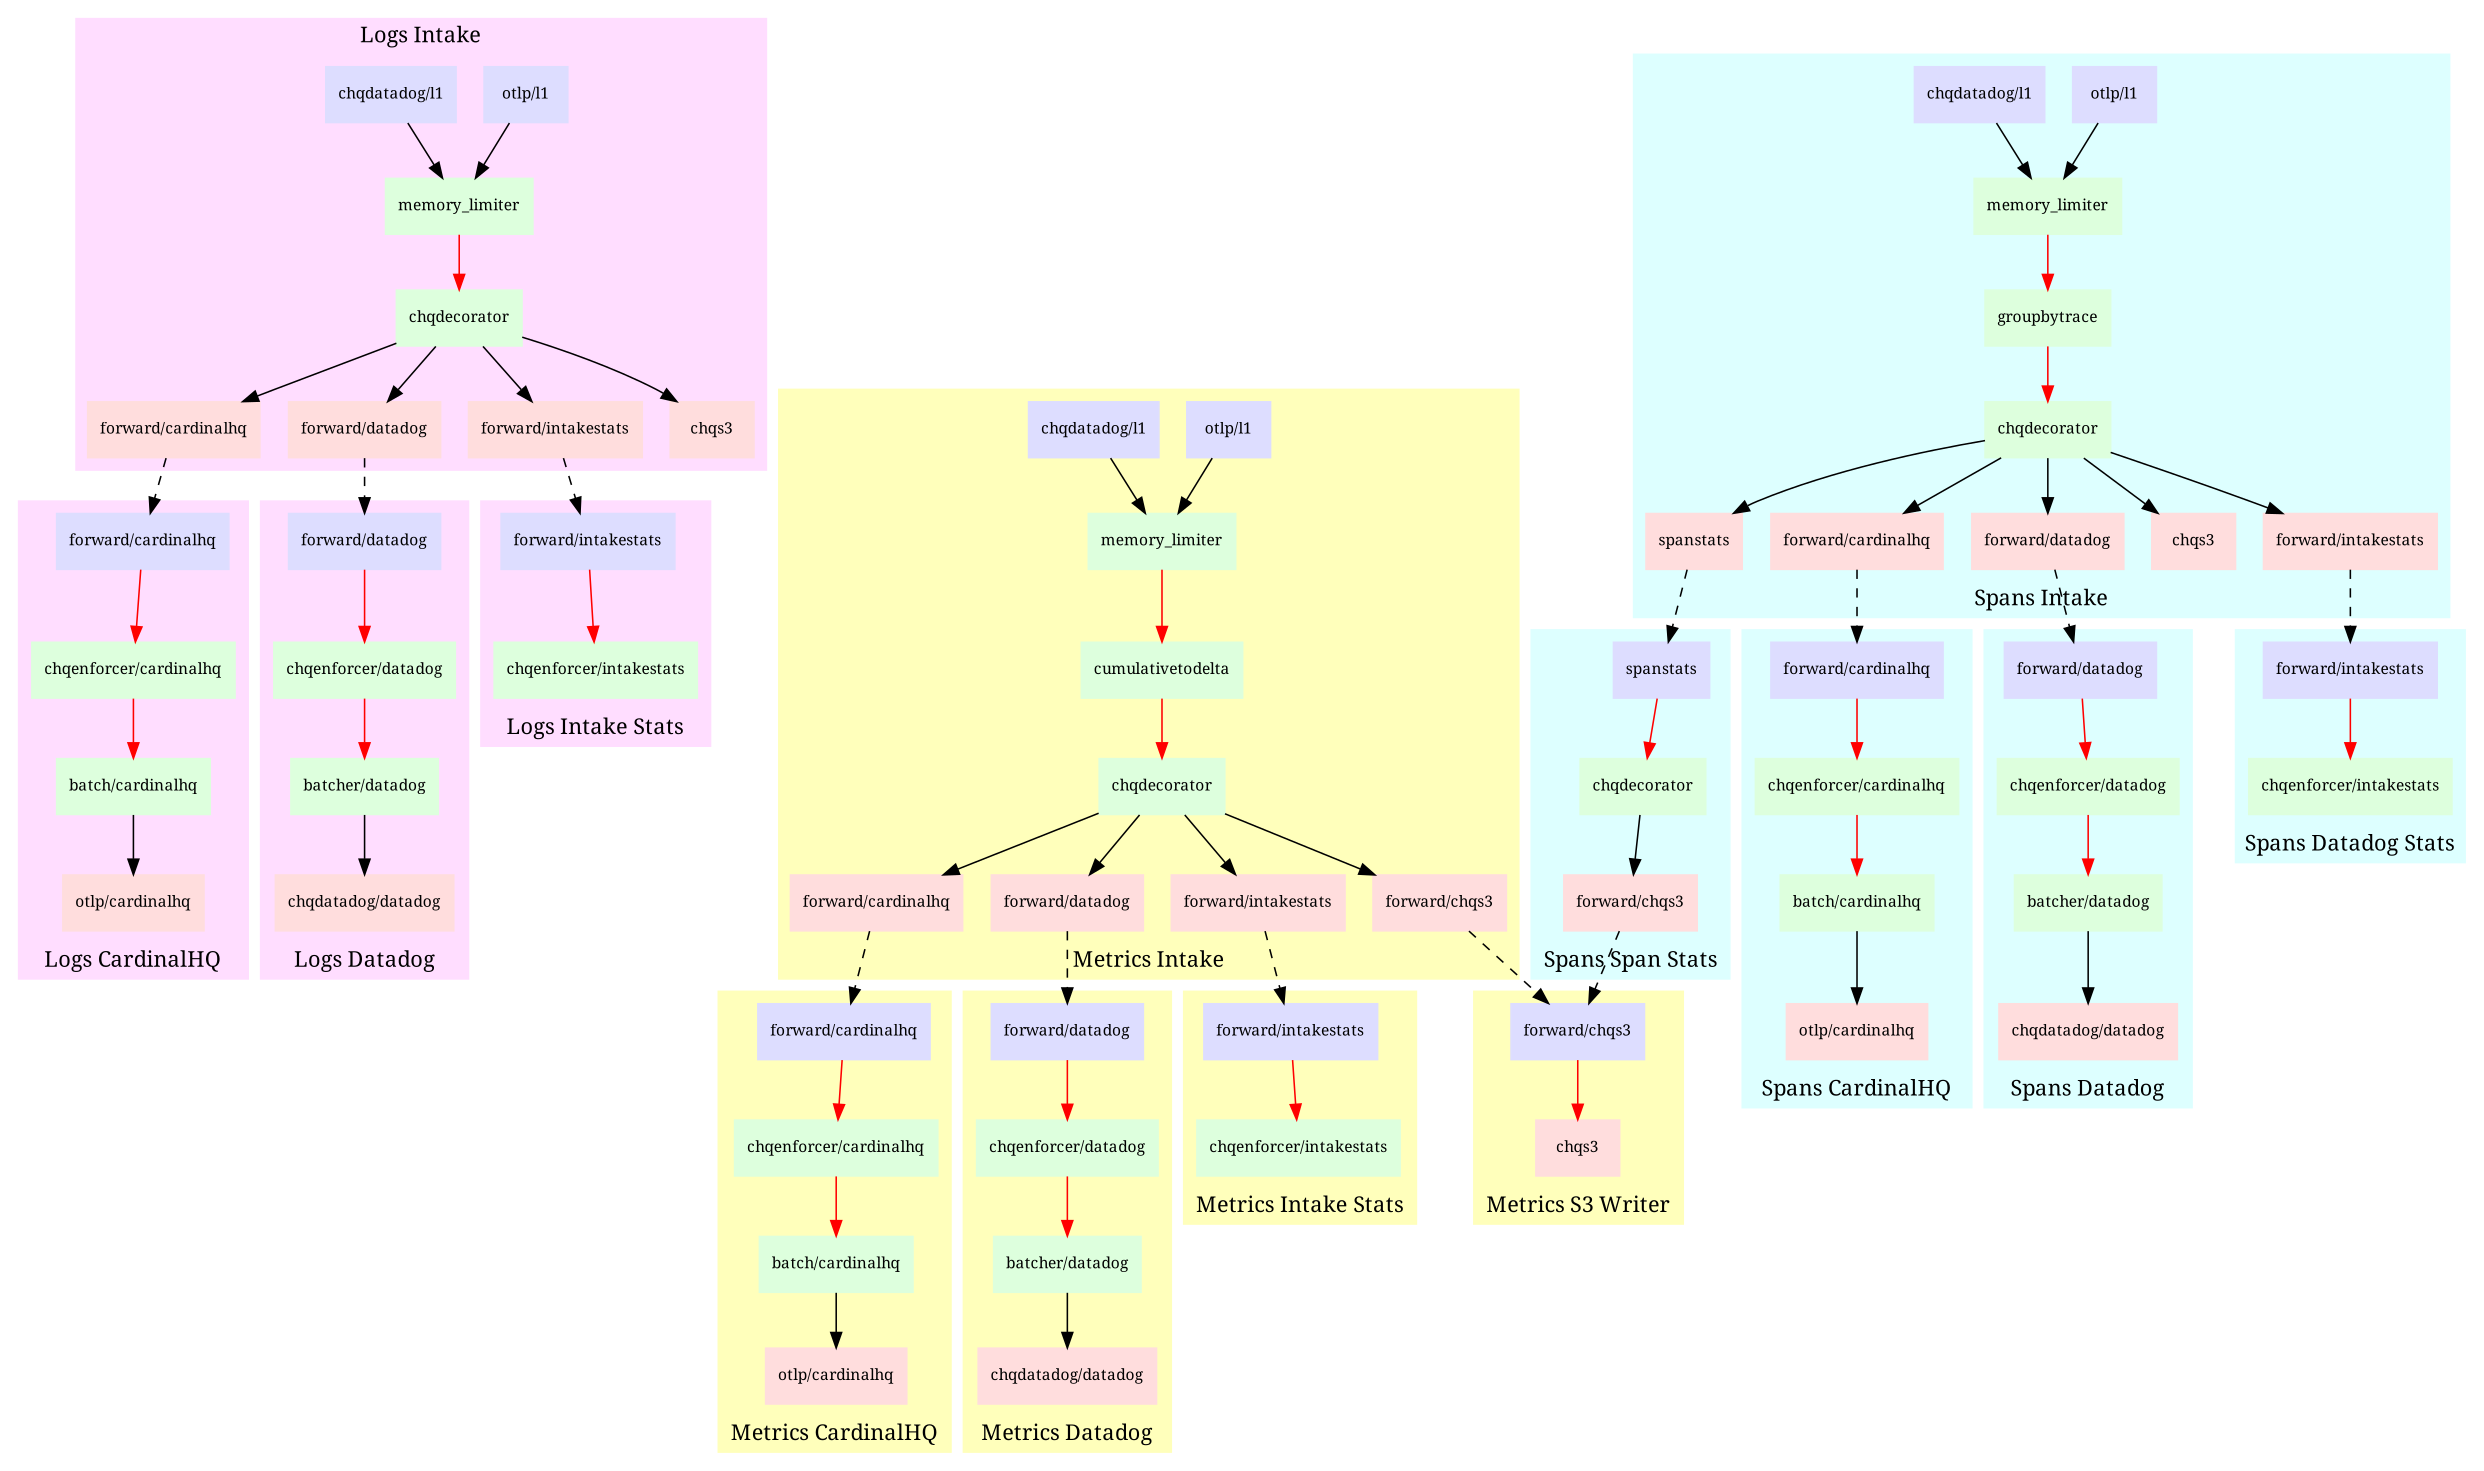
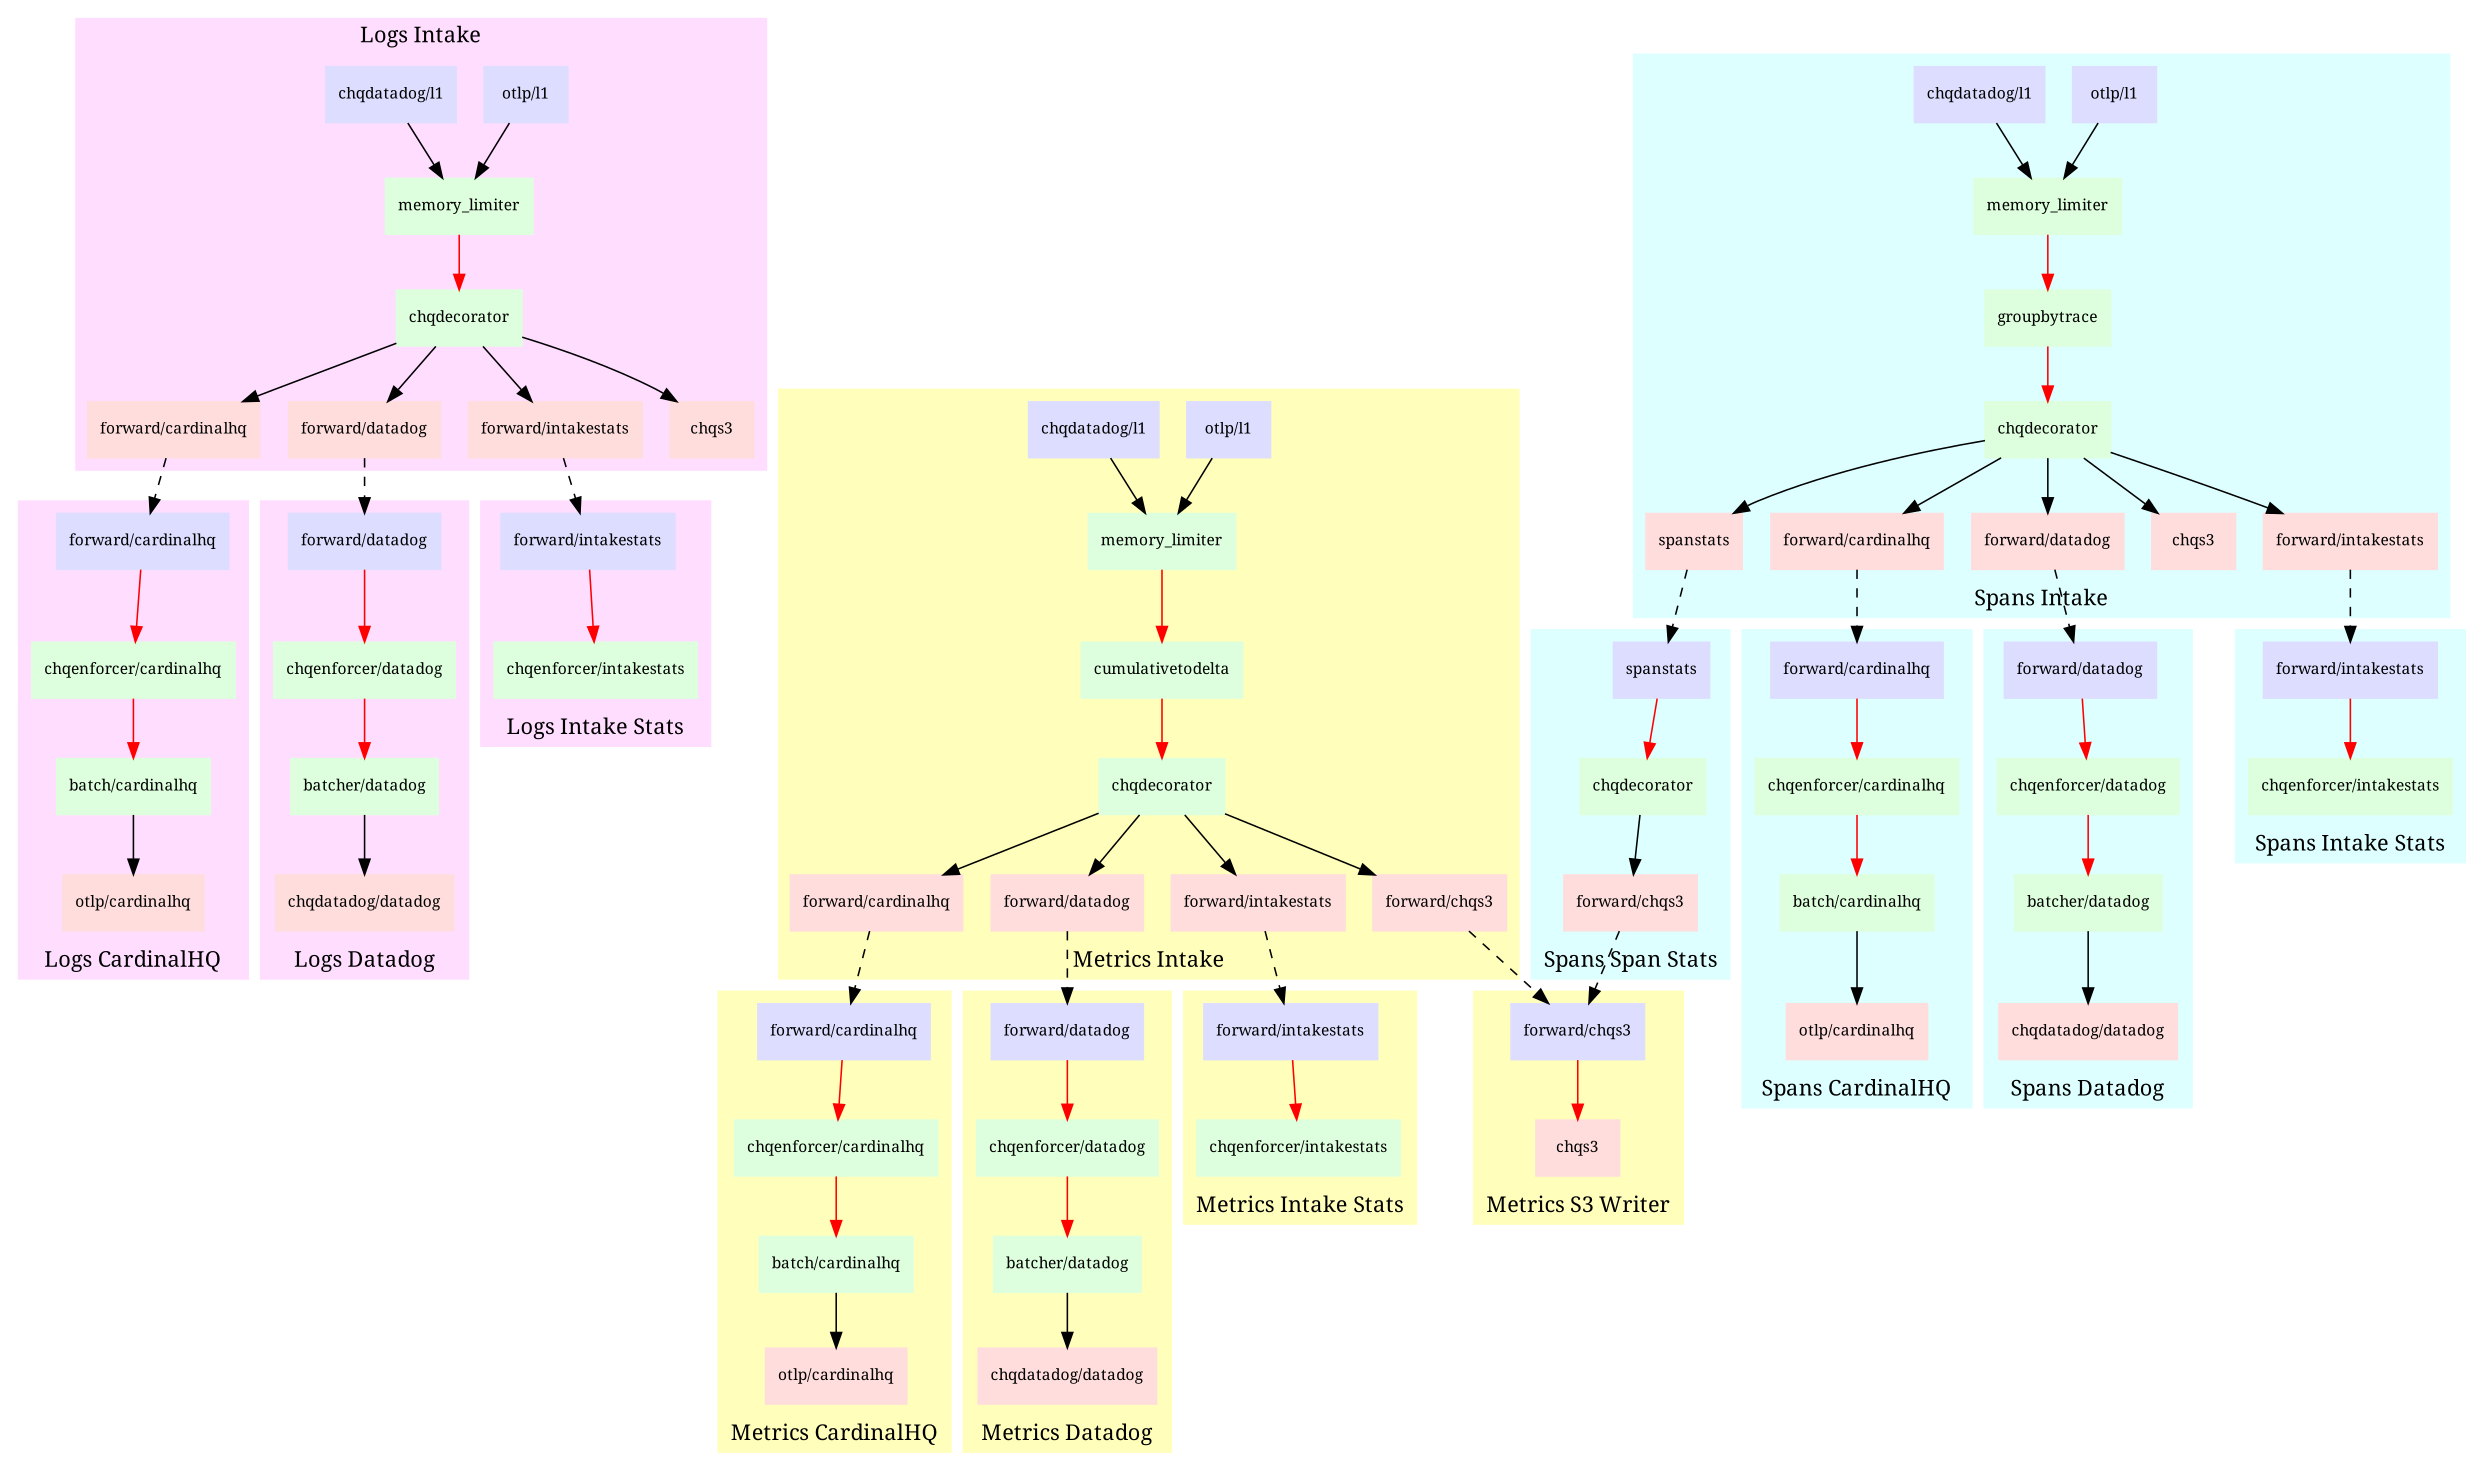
(2350, 845) -> (2350, 845)
